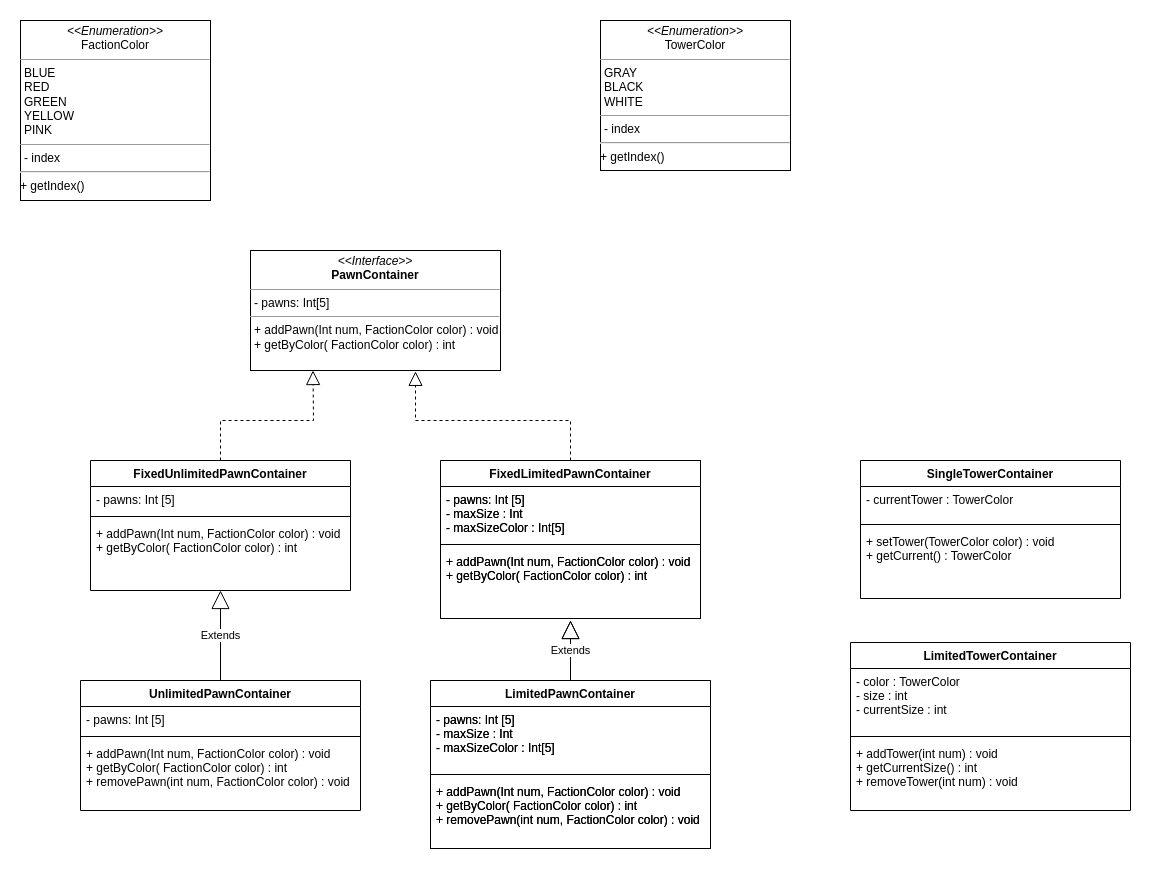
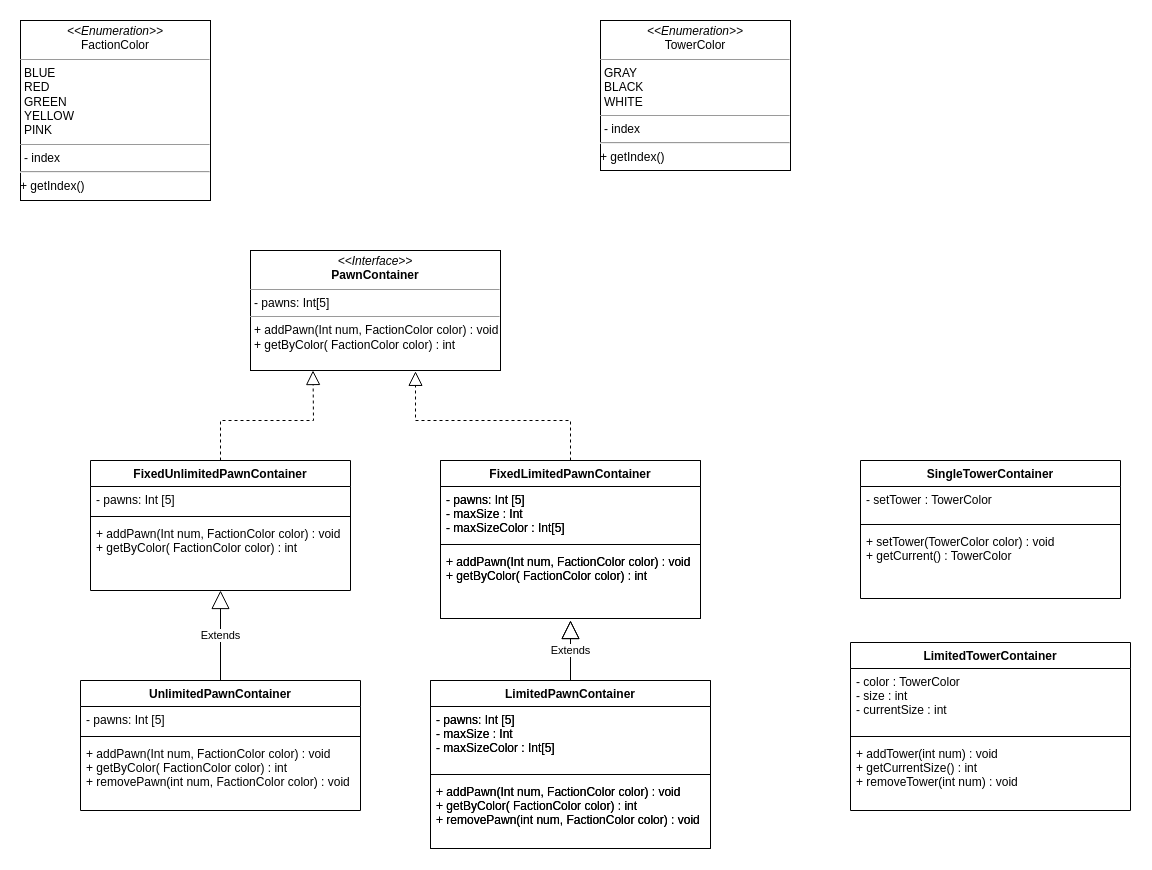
(949, 500) -> (935, 500)
